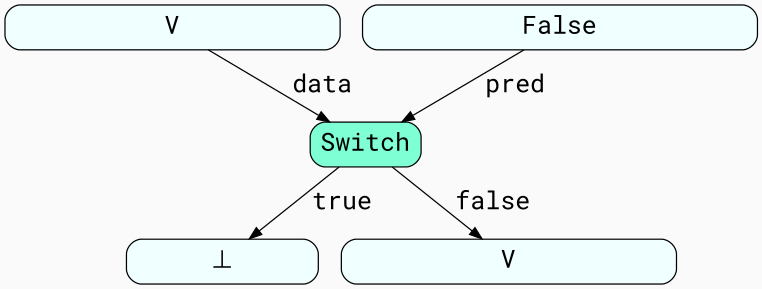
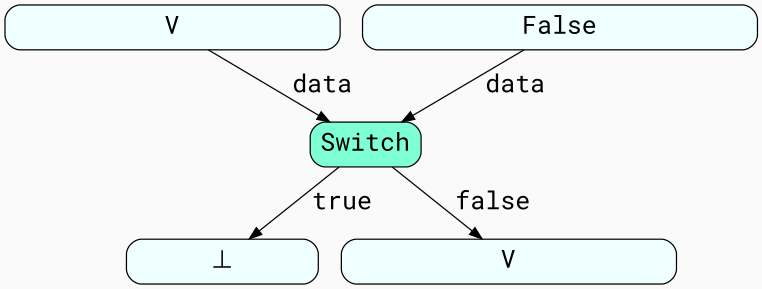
(516, 86) -> (516, 86)
